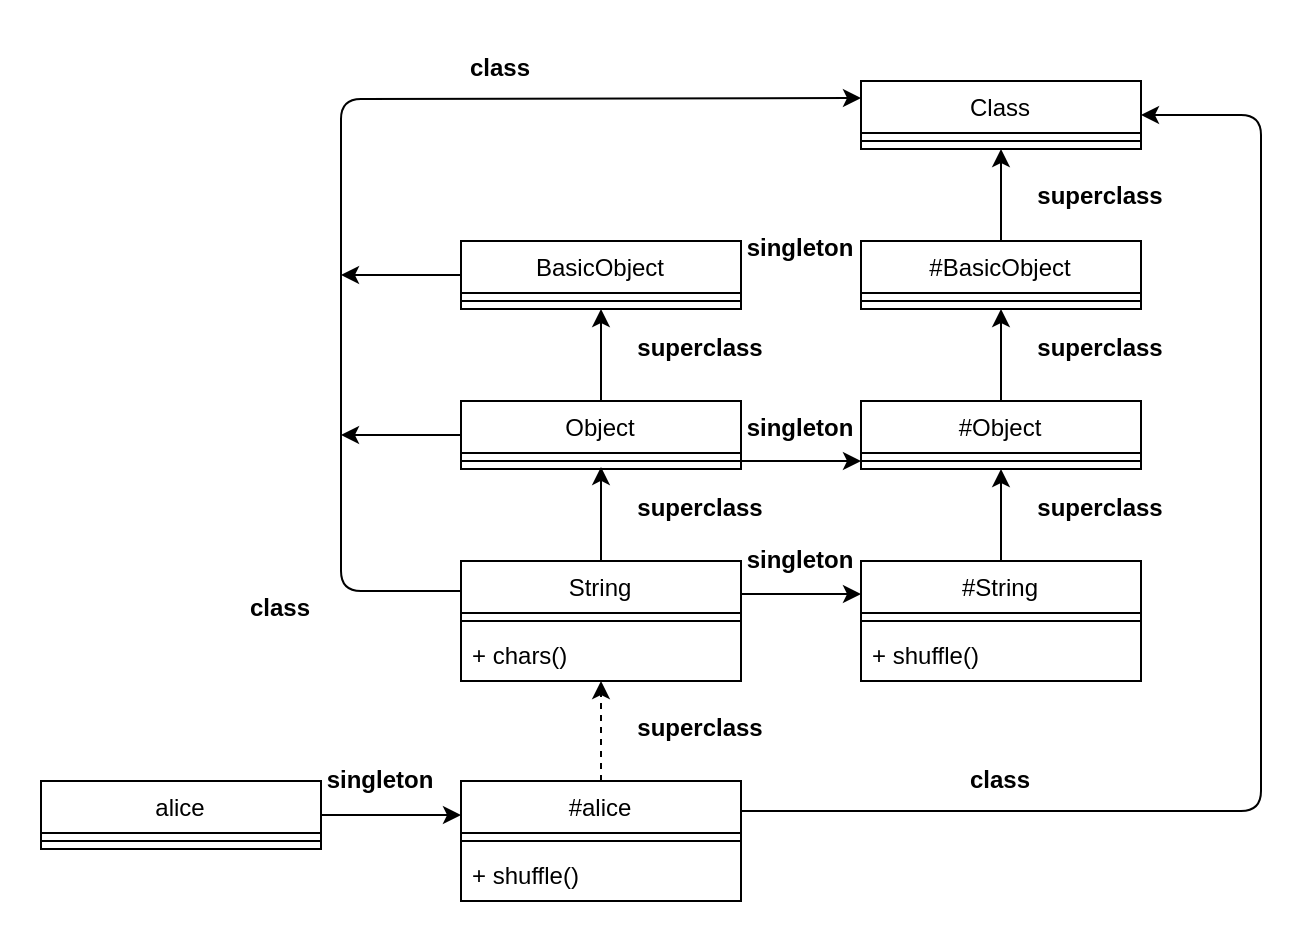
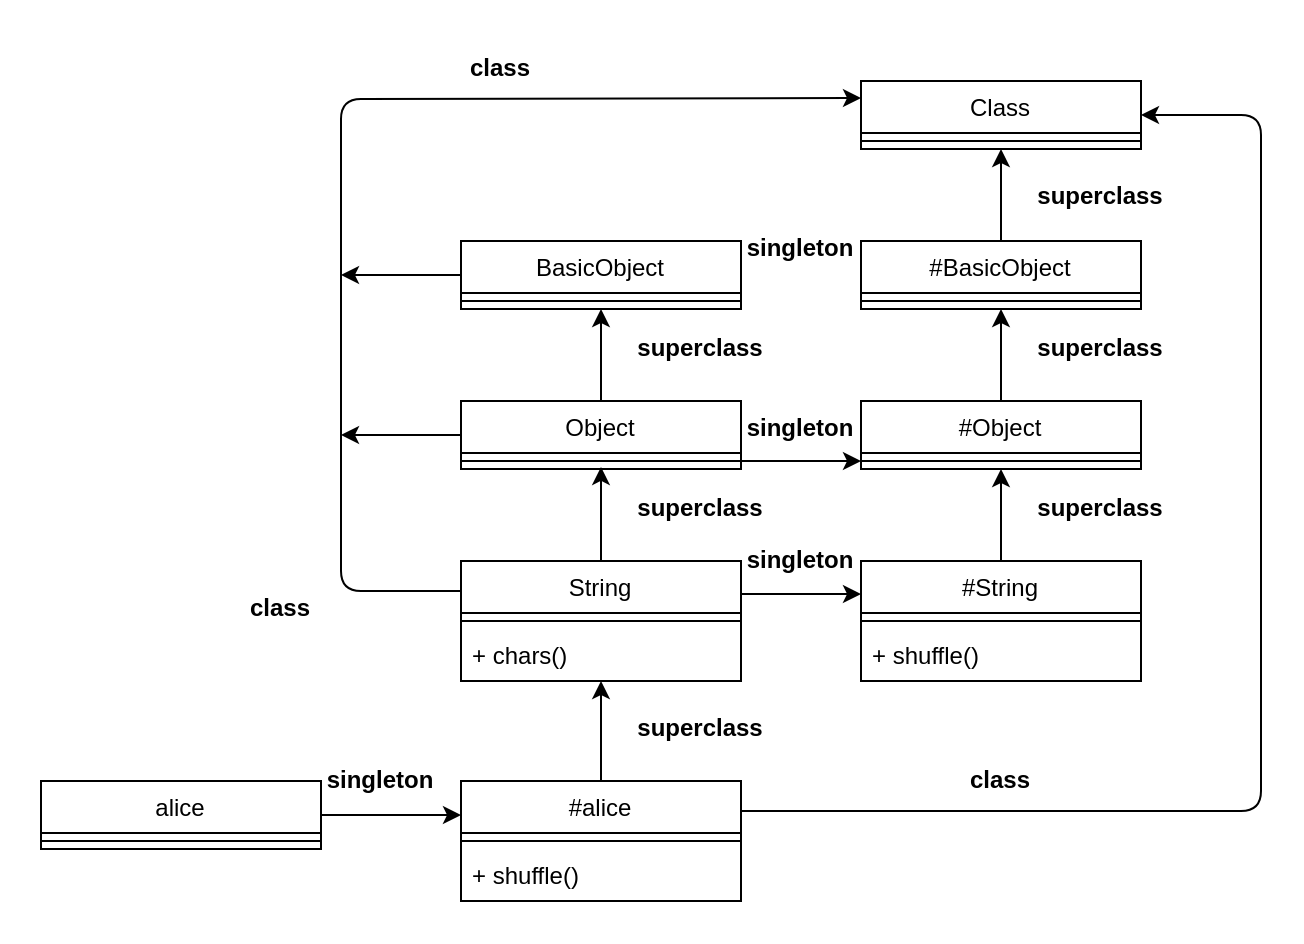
(601, 736) -> (601, 736)
